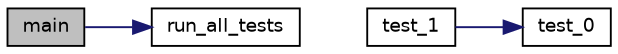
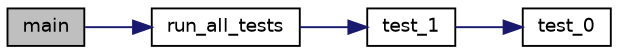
none -> (324, 27)
